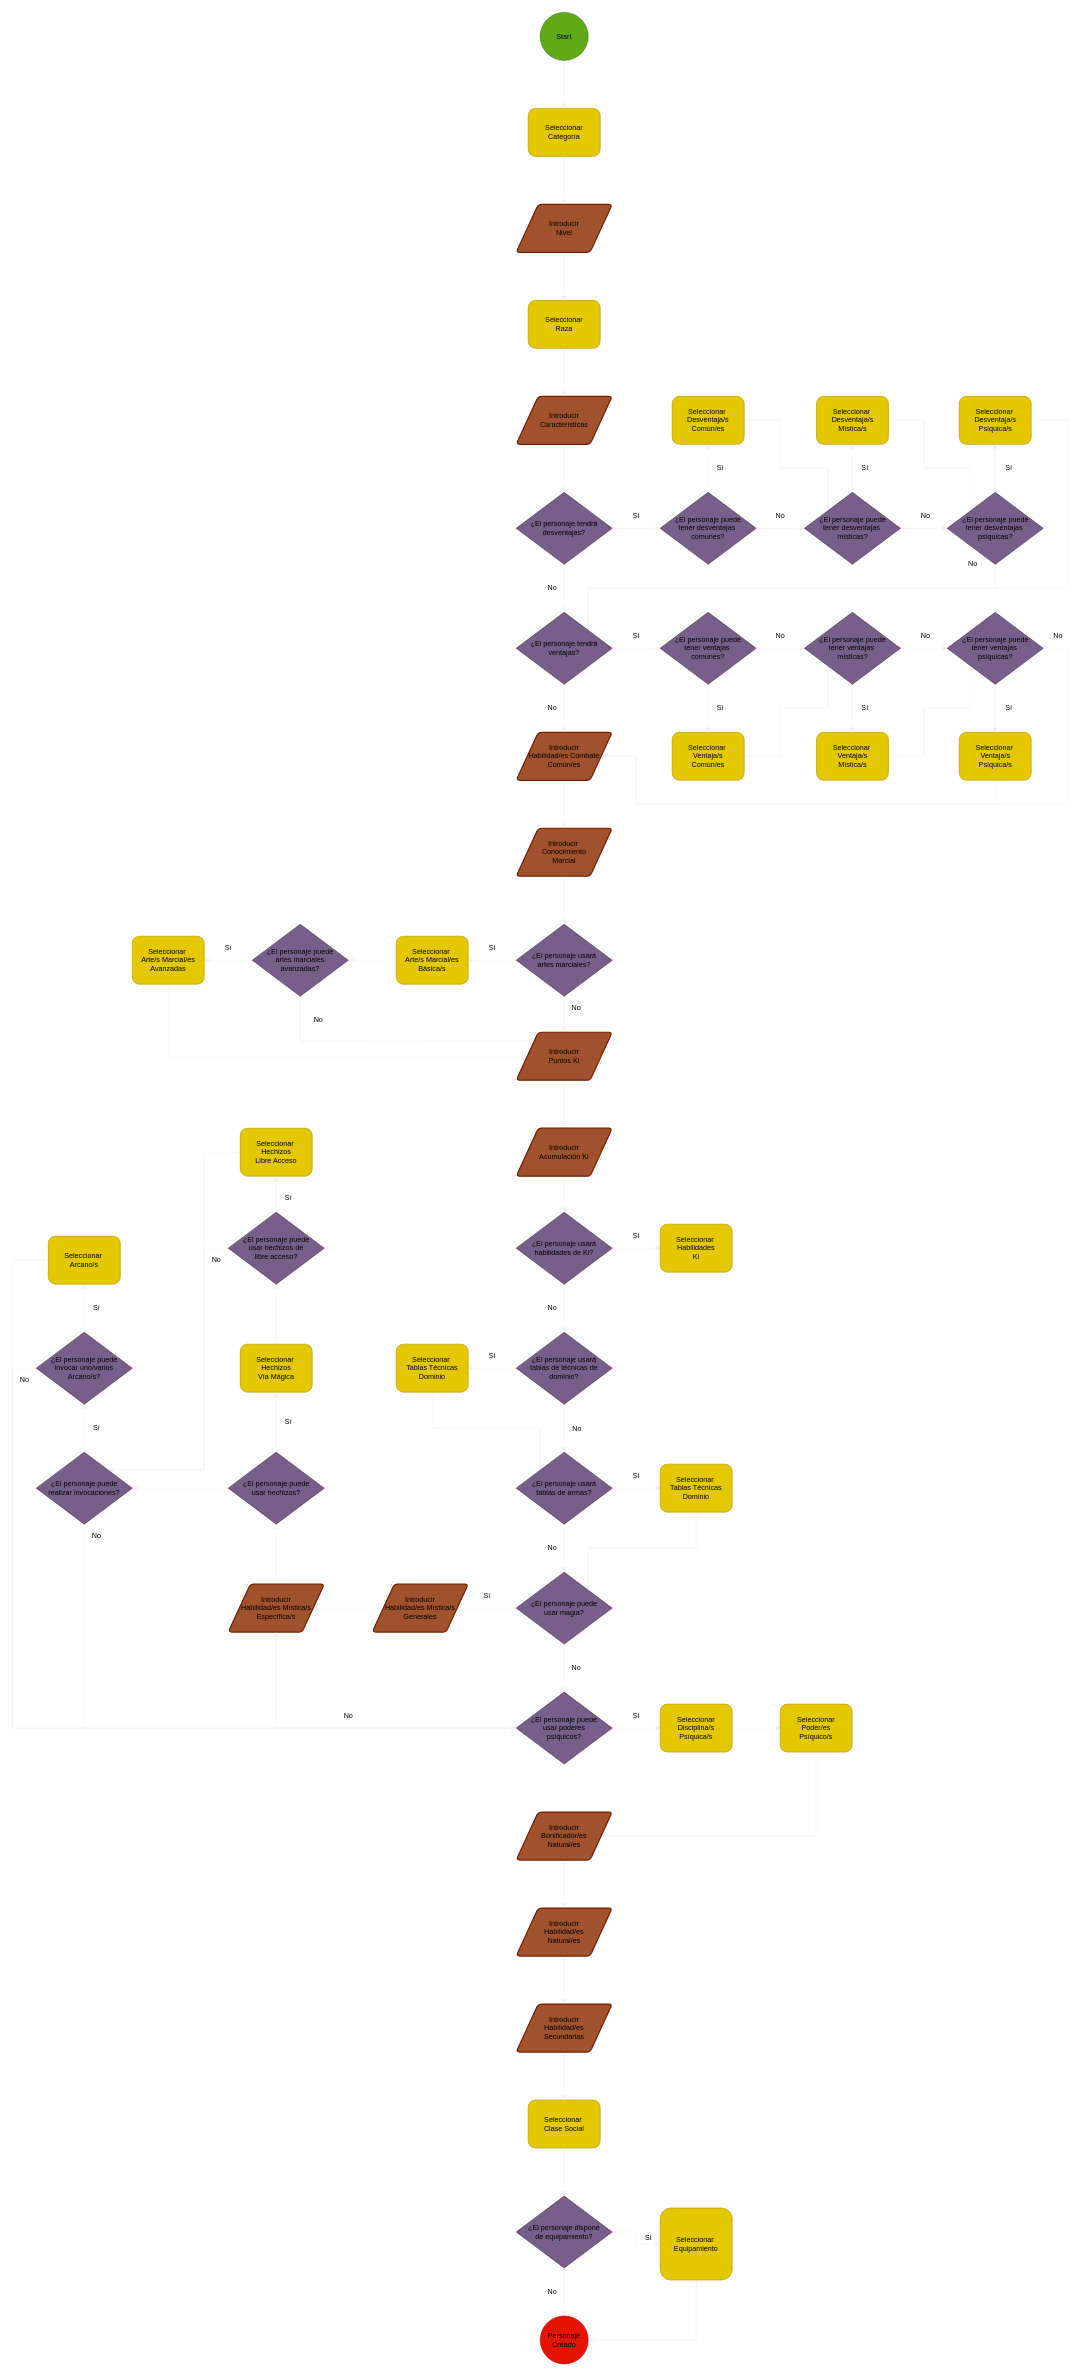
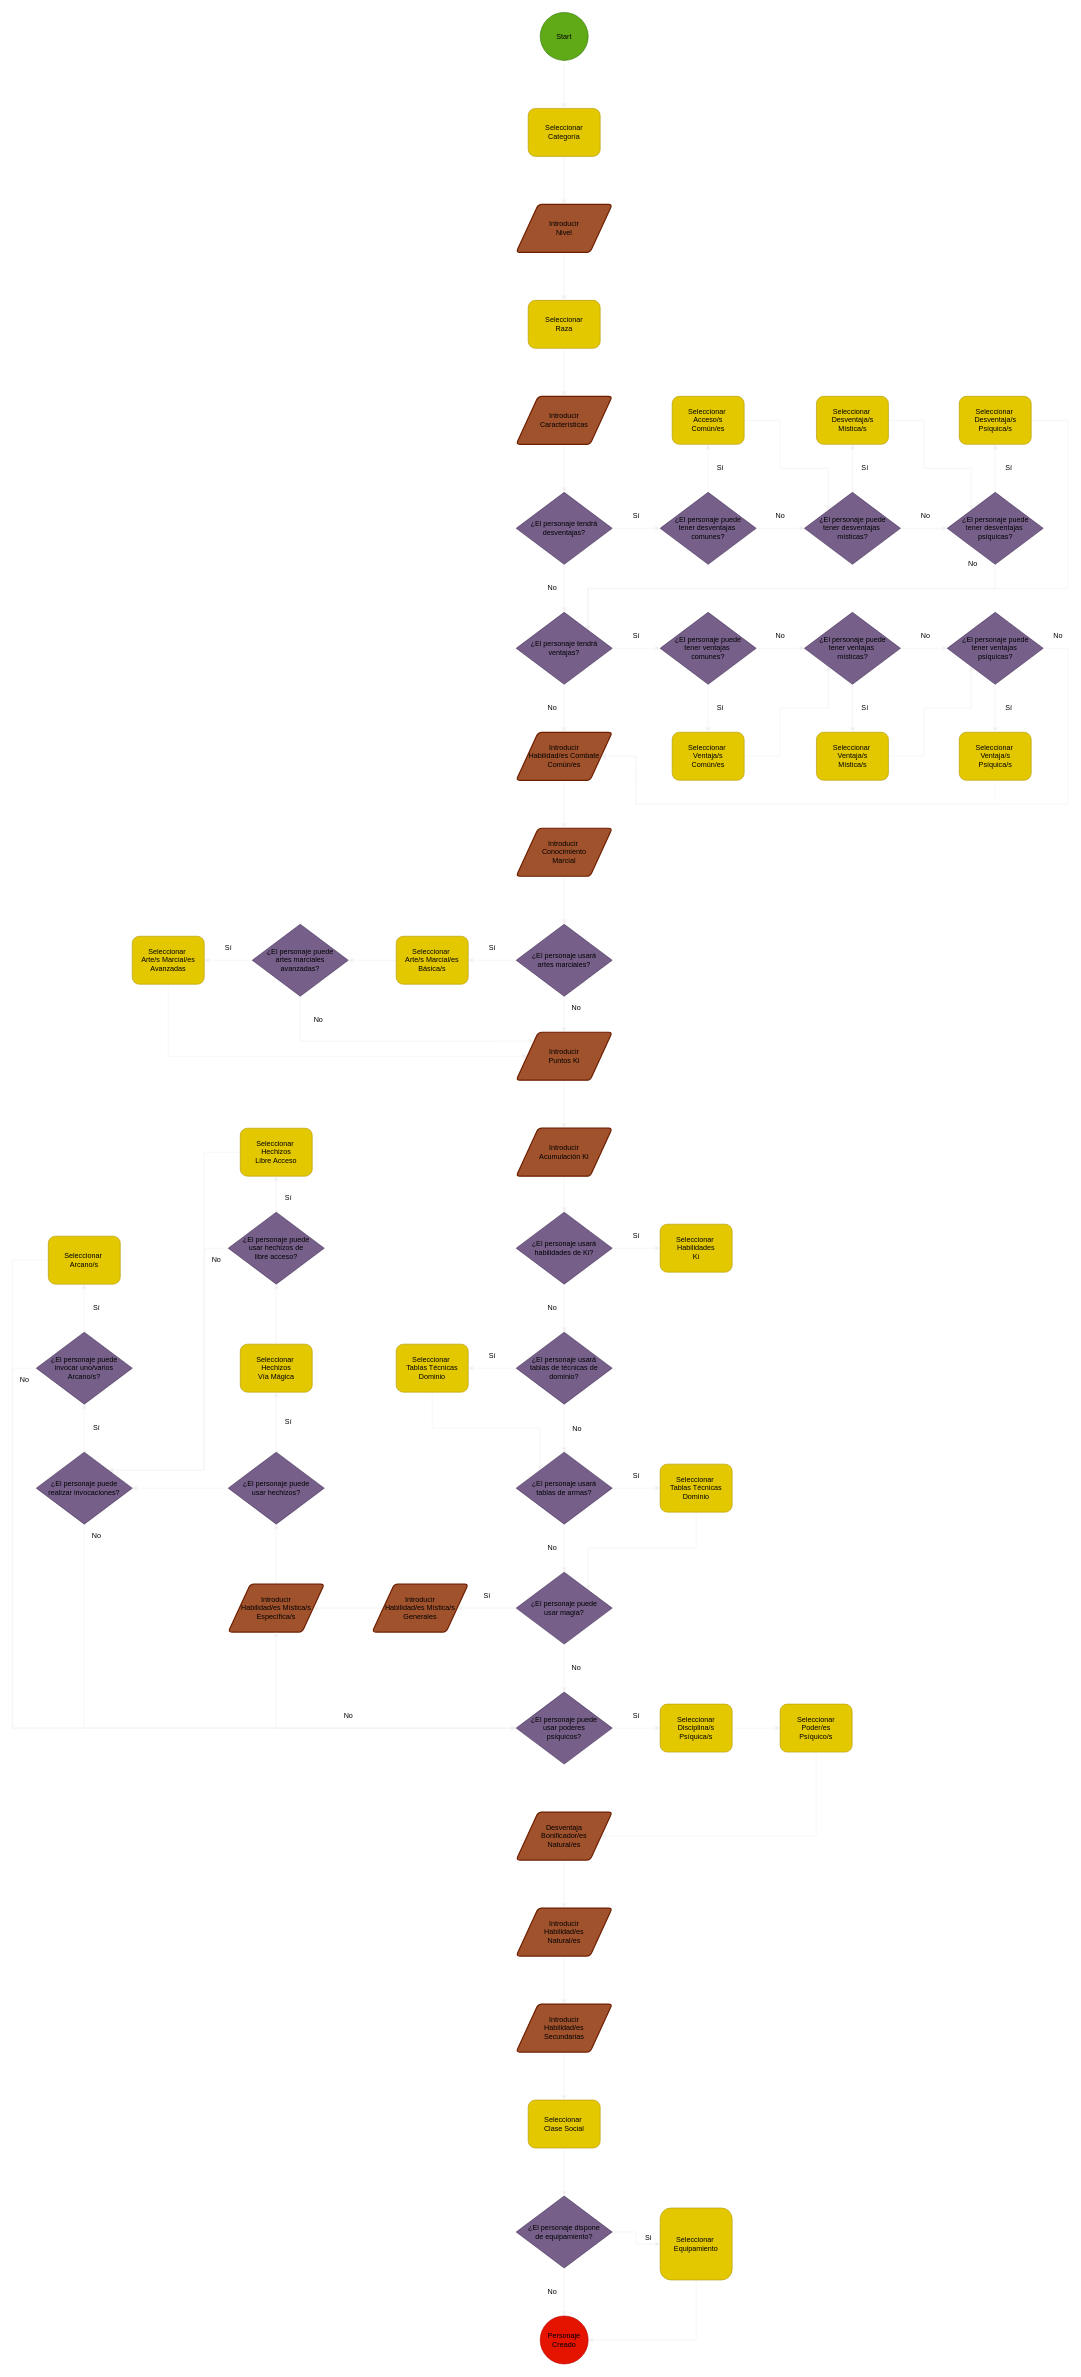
(708, 420) -> (708, 420)
(564, 1836) -> (564, 1836)
